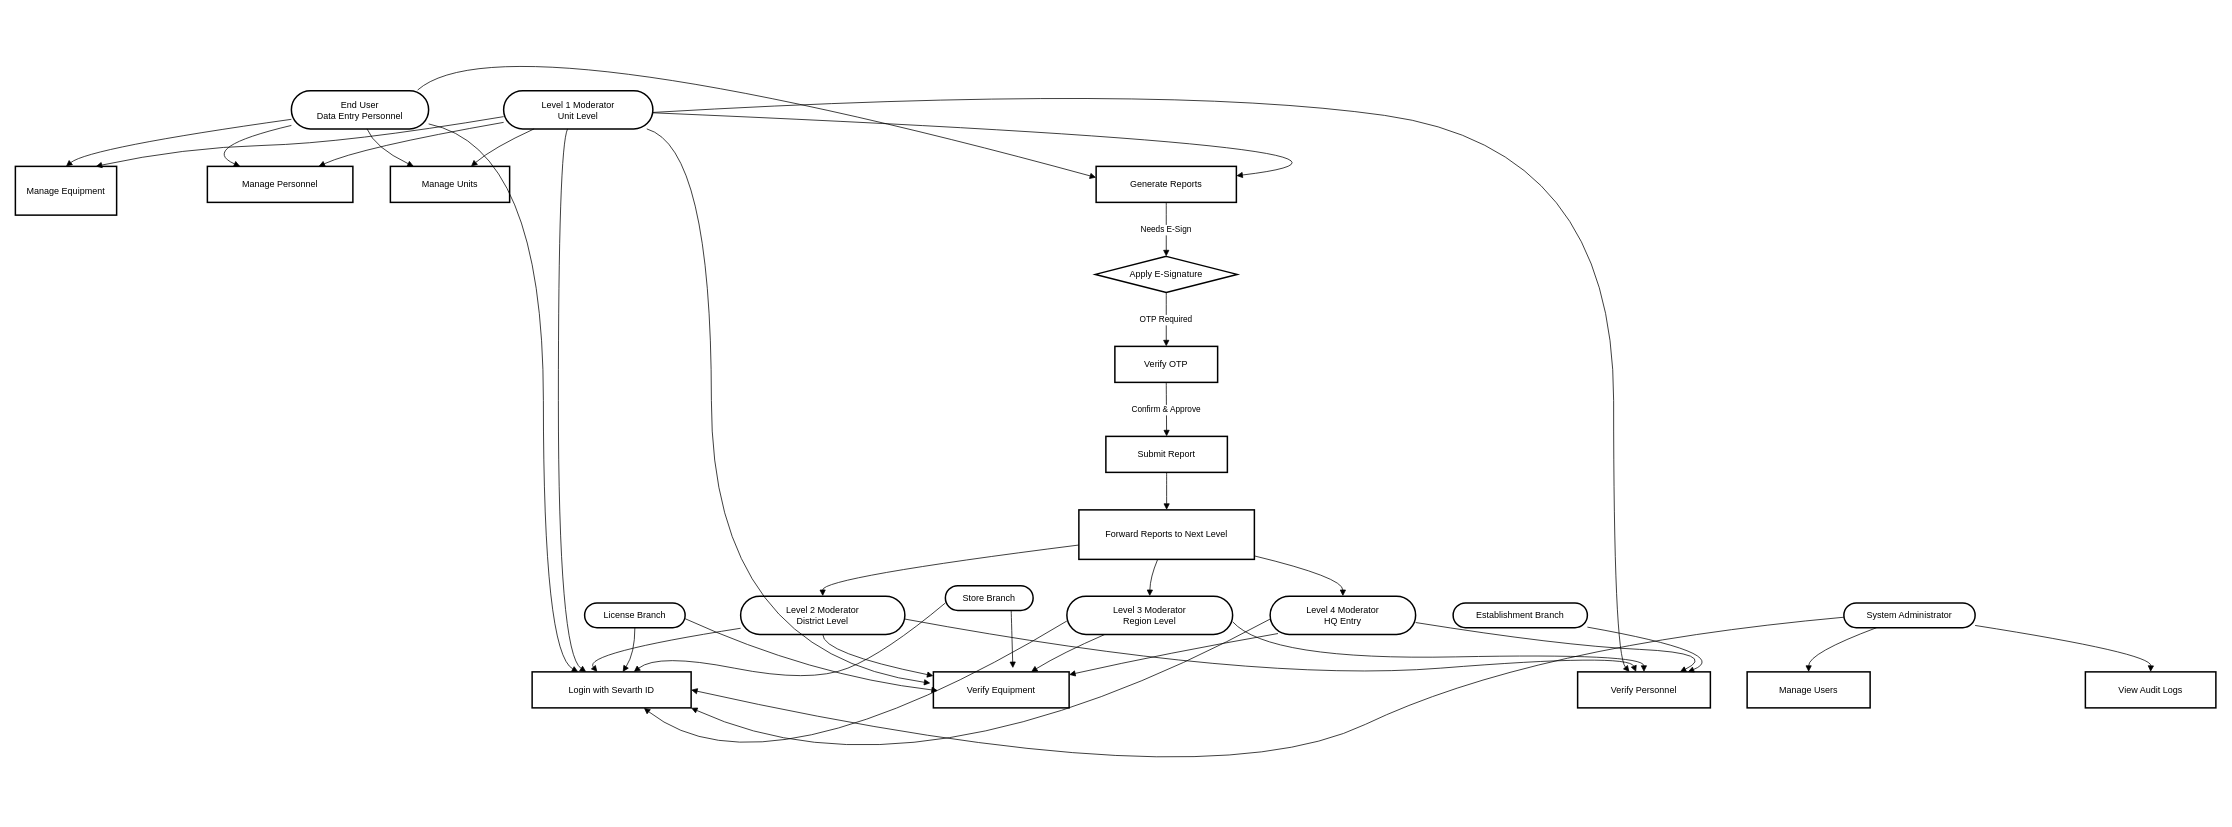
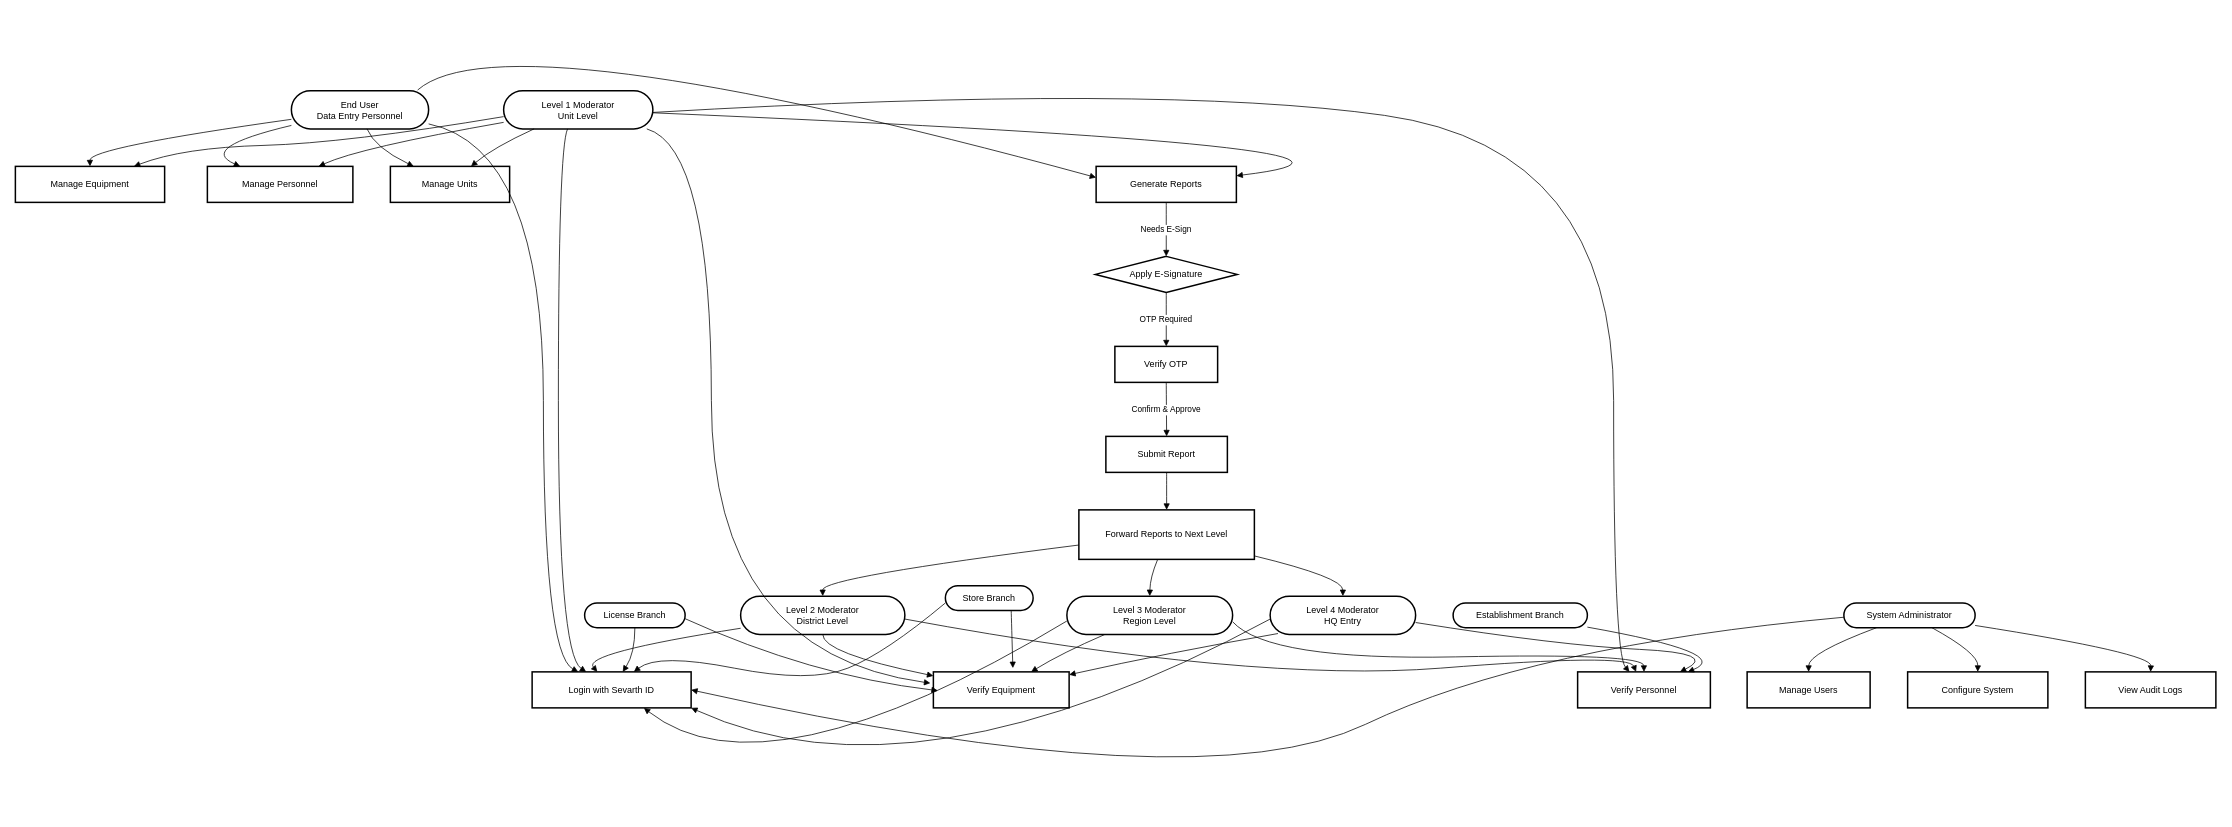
(66, 191) -> (90, 184)
none -> (1957, 643)
none -> (1978, 690)
